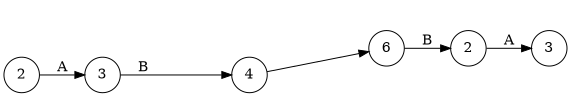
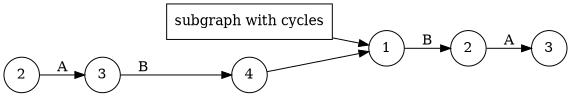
none -> (249, 22)
(387, 48) -> (387, 48)
